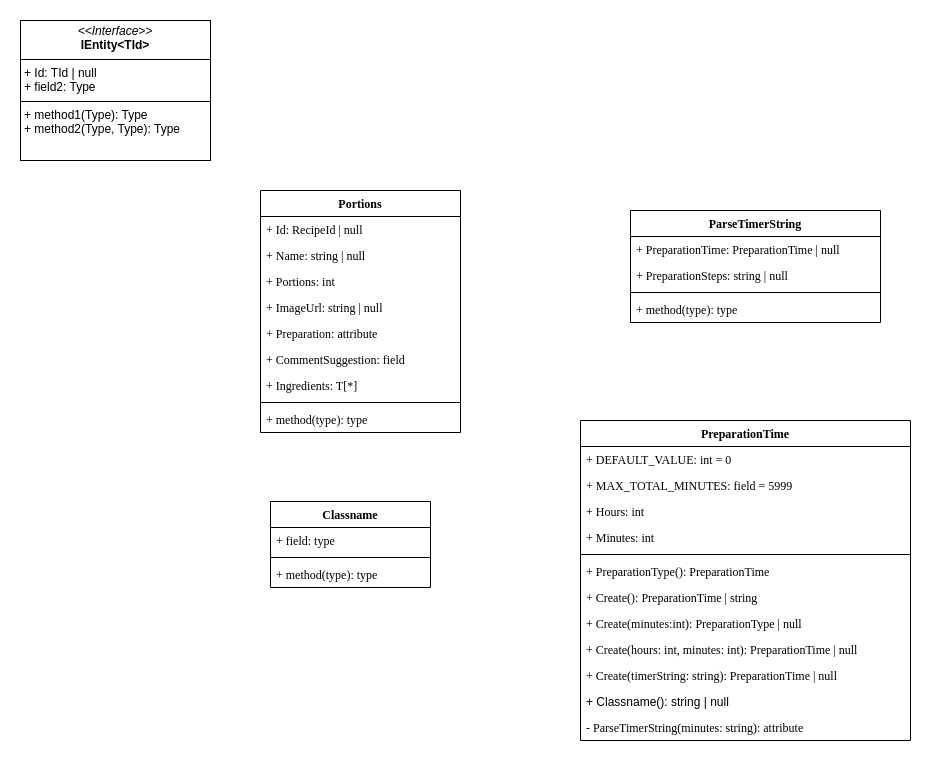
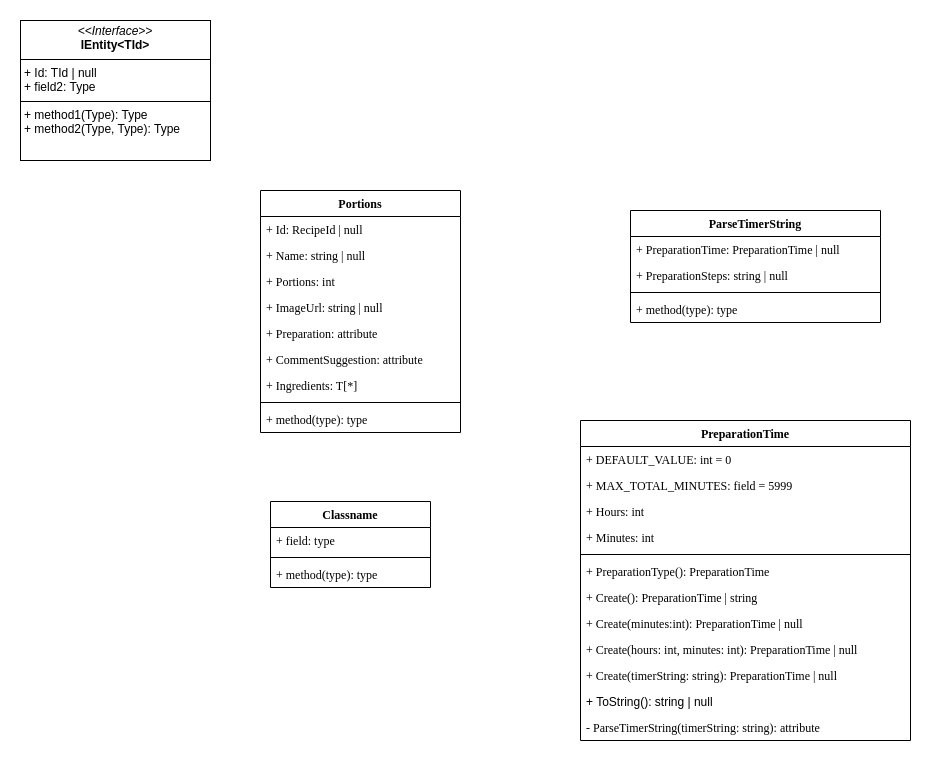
(345, 361) -> (360, 361)
(719, 625) -> (717, 625)
(665, 703) -> (662, 703)
(725, 729) -> (737, 729)
